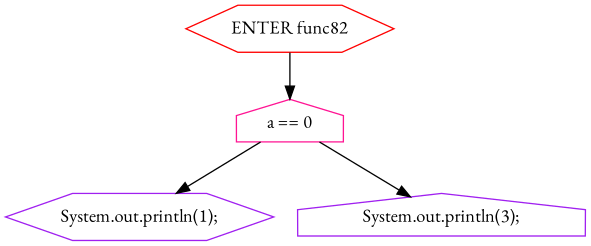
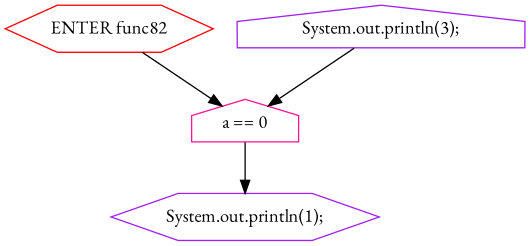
(359, 166) -> (317, 73)
